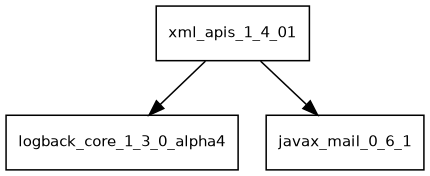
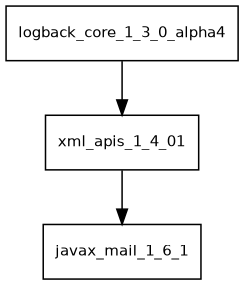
(183, 83) -> (122, 81)
(345, 143) -> (122, 252)
